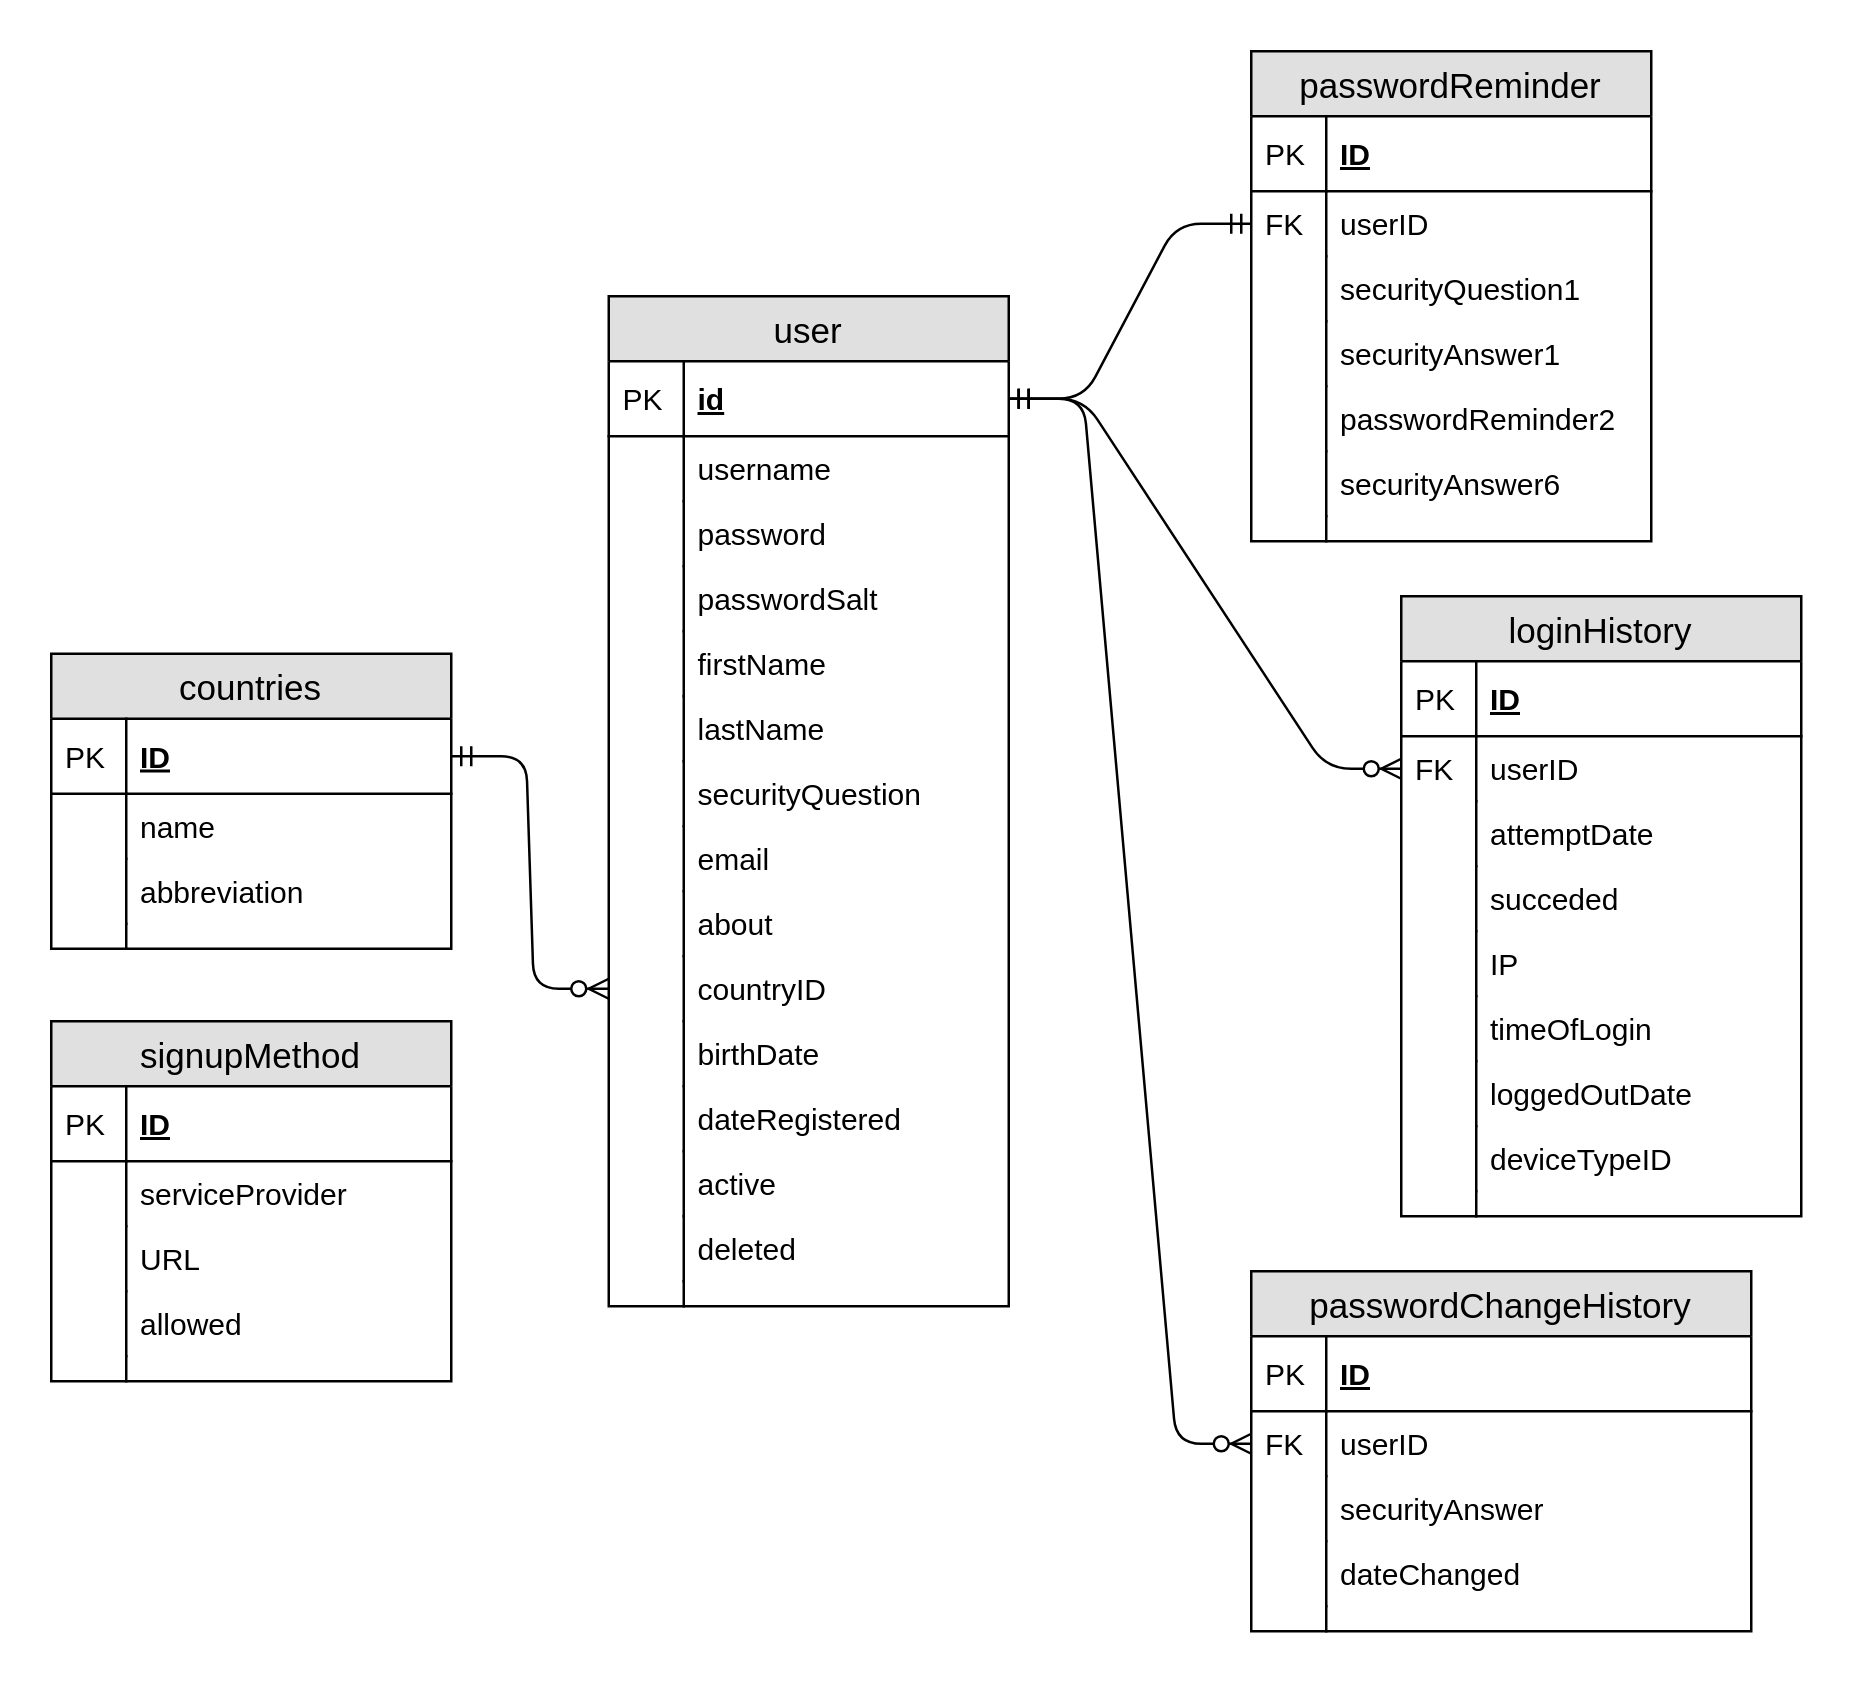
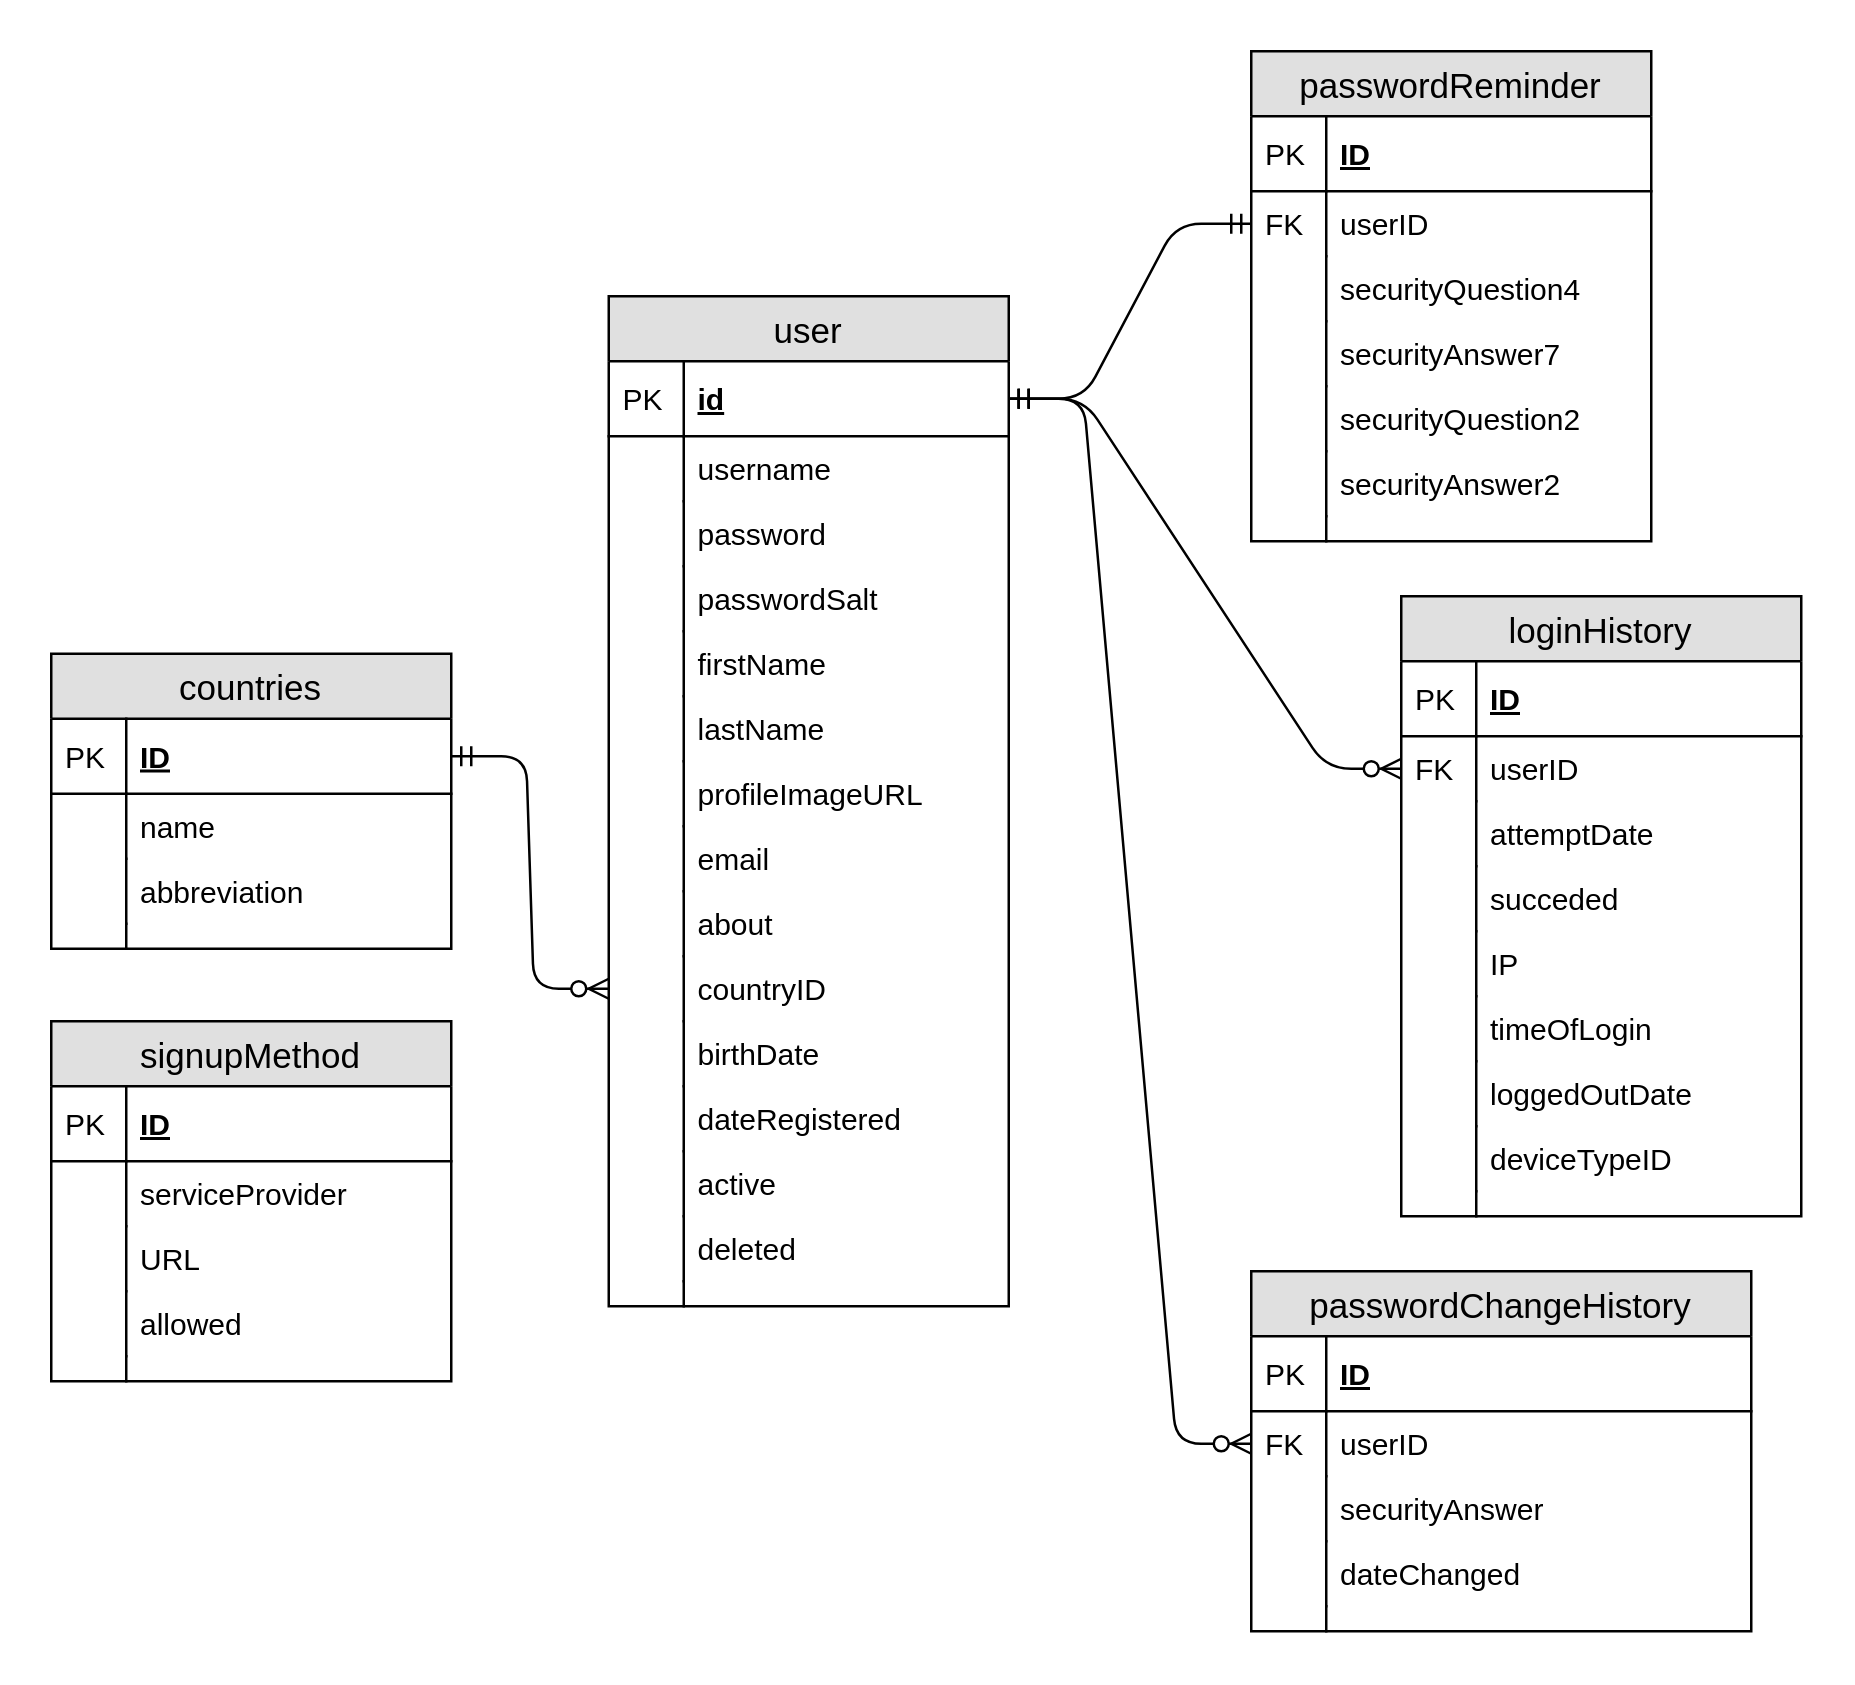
(1475, 290) -> (1475, 290)
(1462, 355) -> (1462, 355)
(1479, 420) -> (1475, 420)
(1462, 485) -> (1462, 485)
(824, 795) -> (816, 795)
